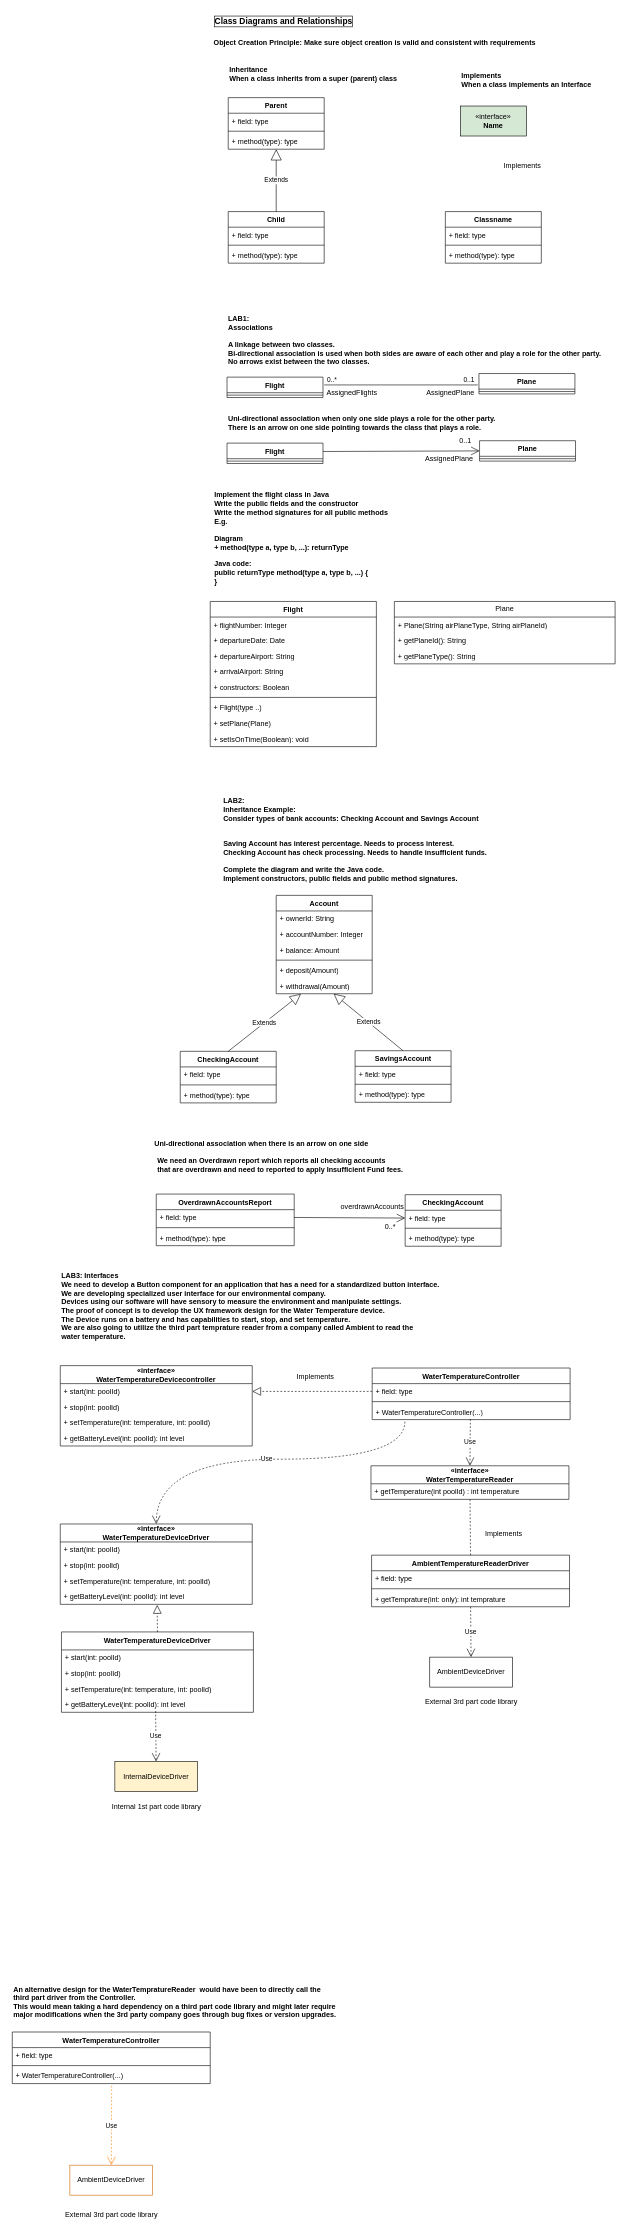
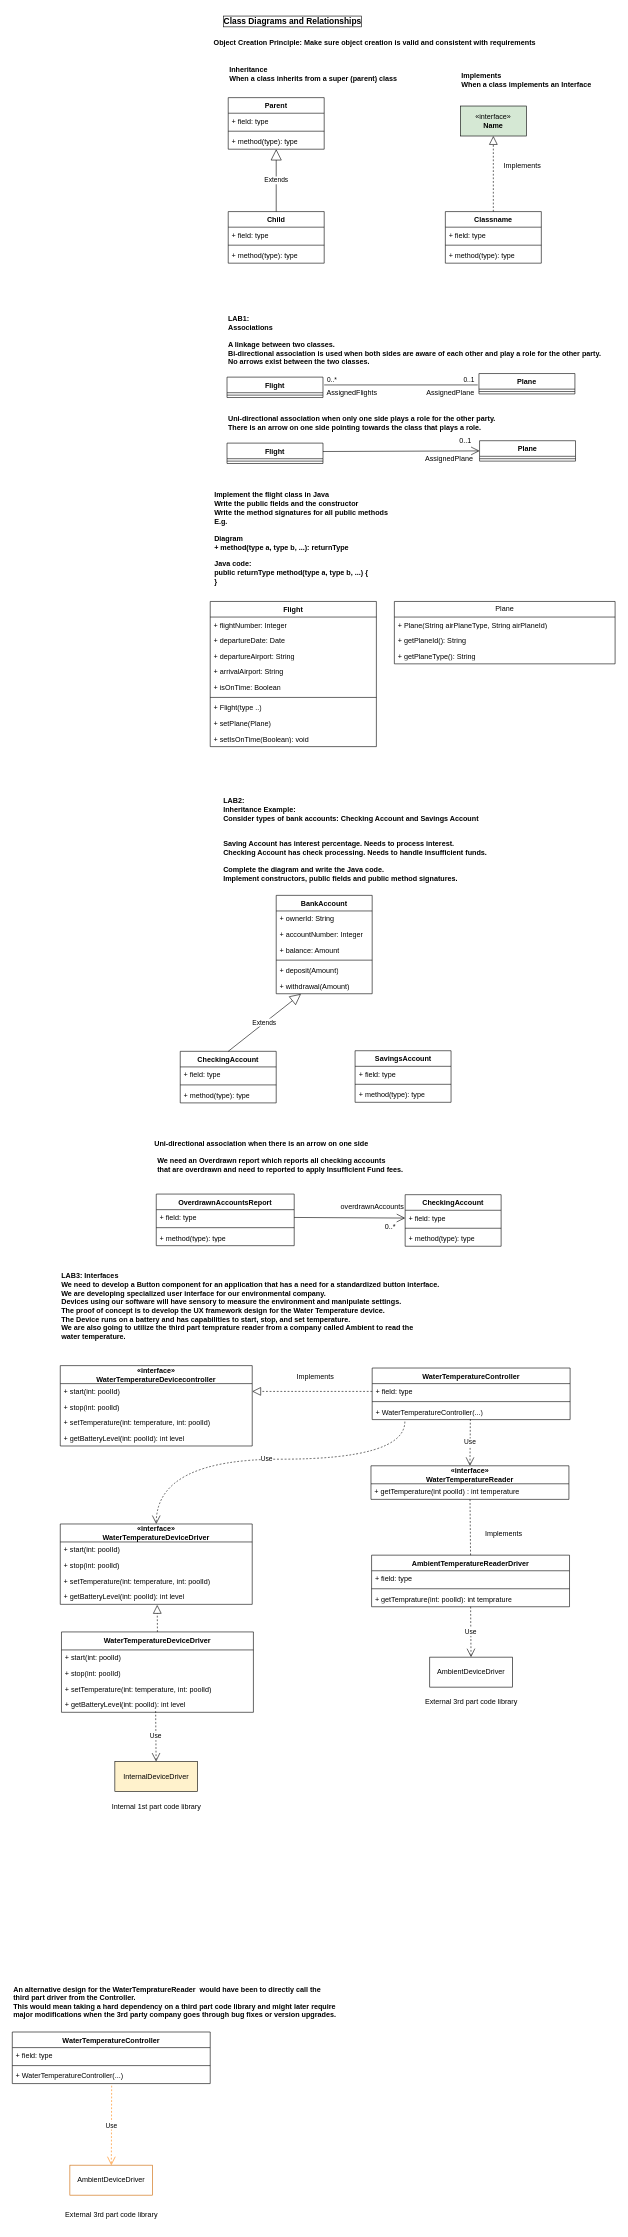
(283, 21) -> (292, 21)
none -> (494, 178)
(257, 688) -> (247, 688)
(324, 904) -> (324, 904)
(373, 1026) -> none
(452, 1600) -> (456, 1600)
